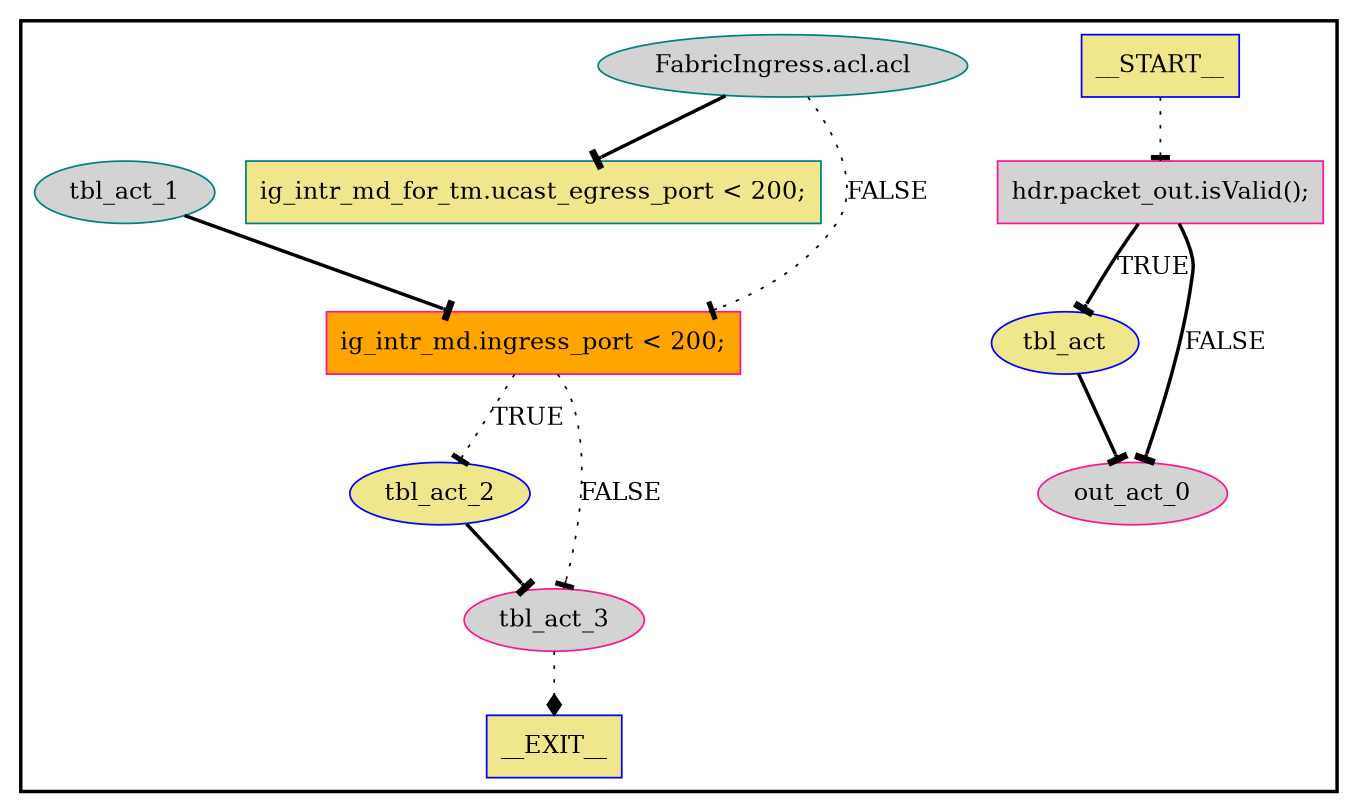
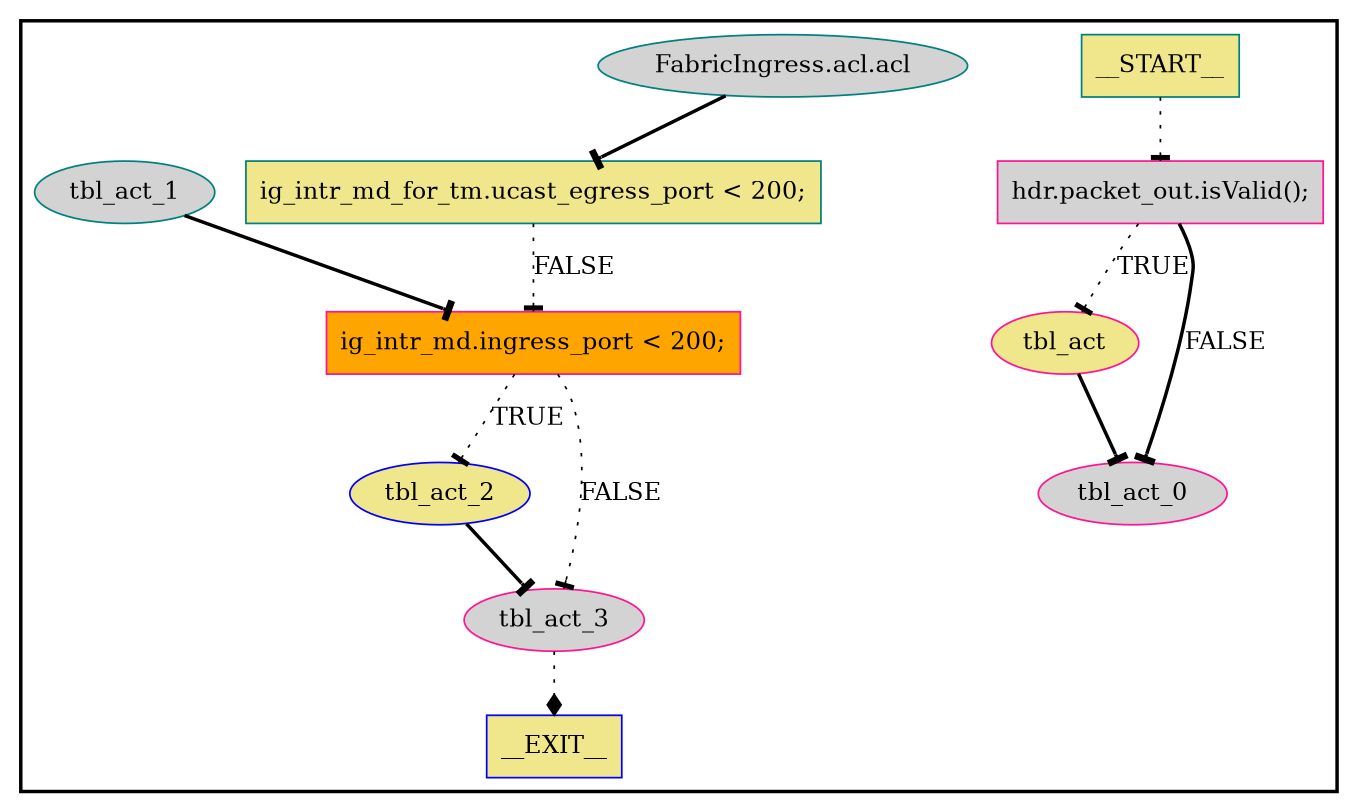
(1160, 66) -> (1160, 66)
(833, 228) -> (533, 263)
(1112, 263) -> (1112, 263)
(1065, 343) -> (1065, 343)
(1133, 494) -> (1133, 494)
